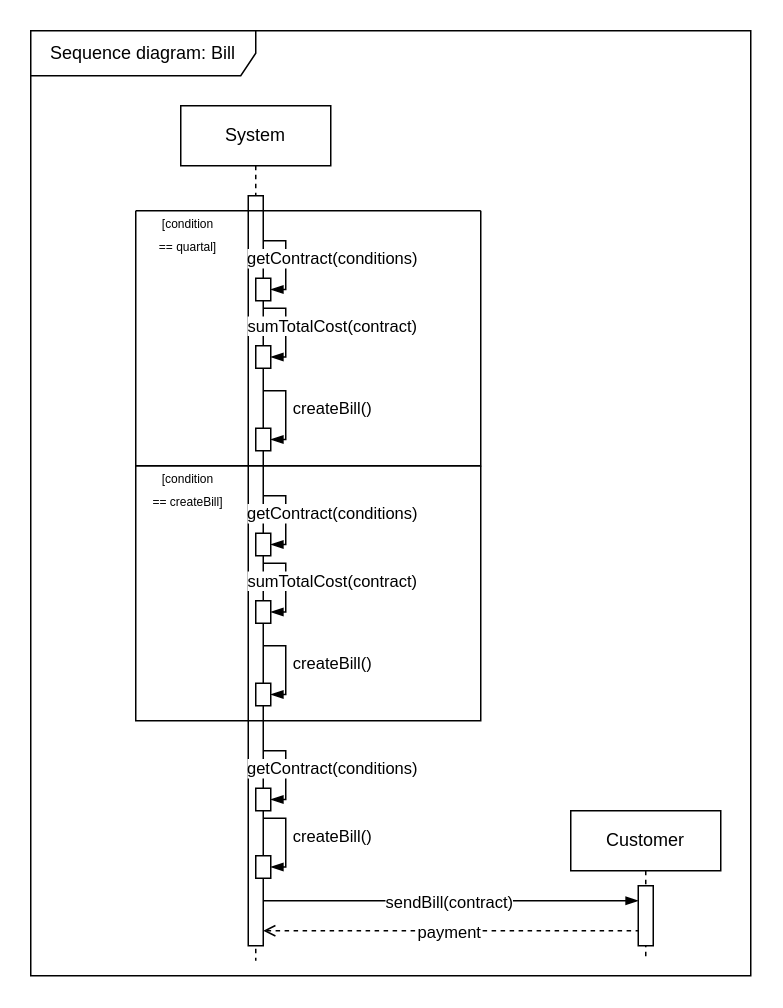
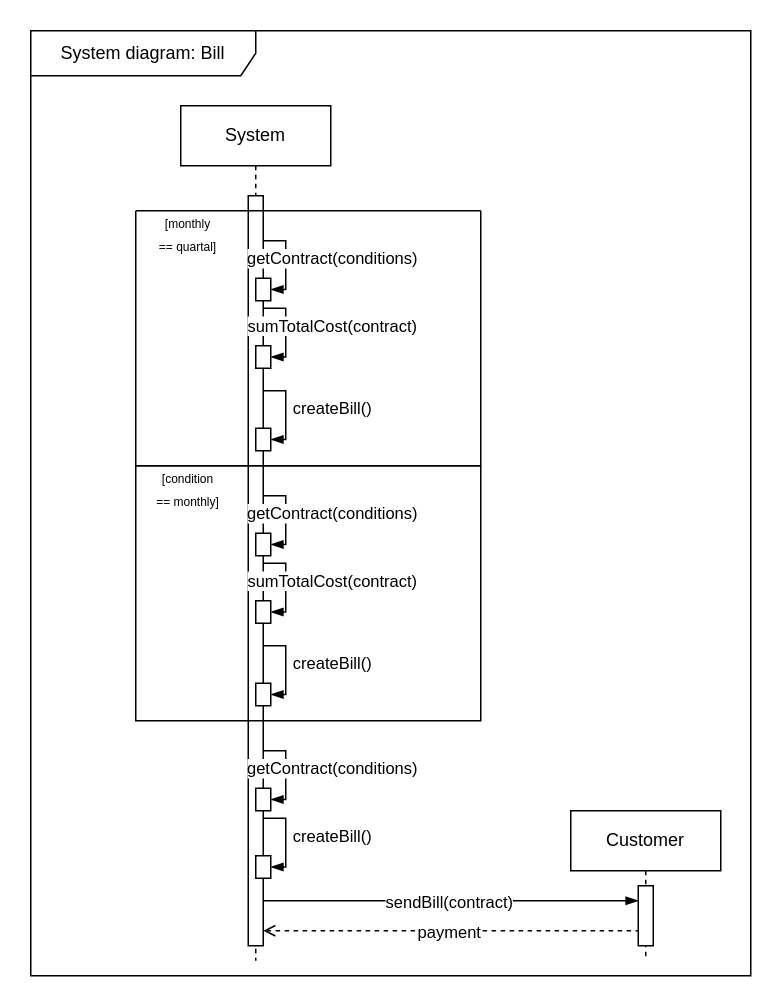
(143, 53) -> (143, 53)
(188, 233) -> (188, 233)
(188, 488) -> (188, 488)
